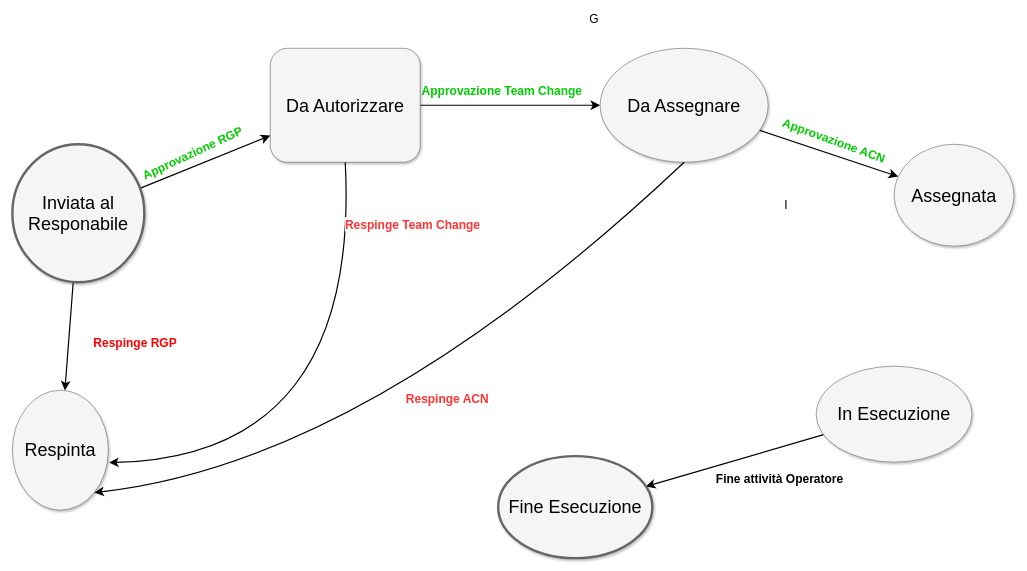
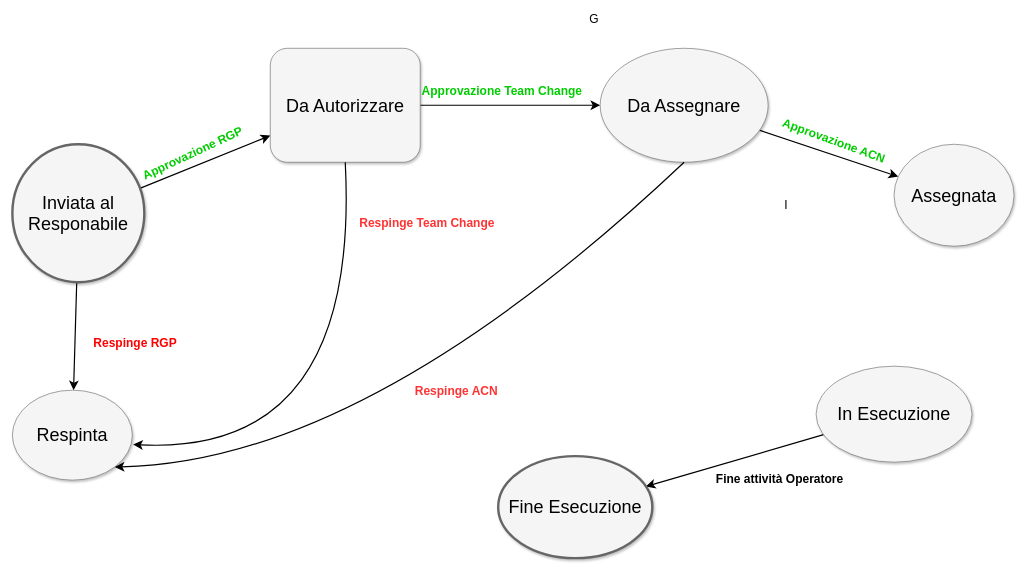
(60, 450) -> (72, 435)
